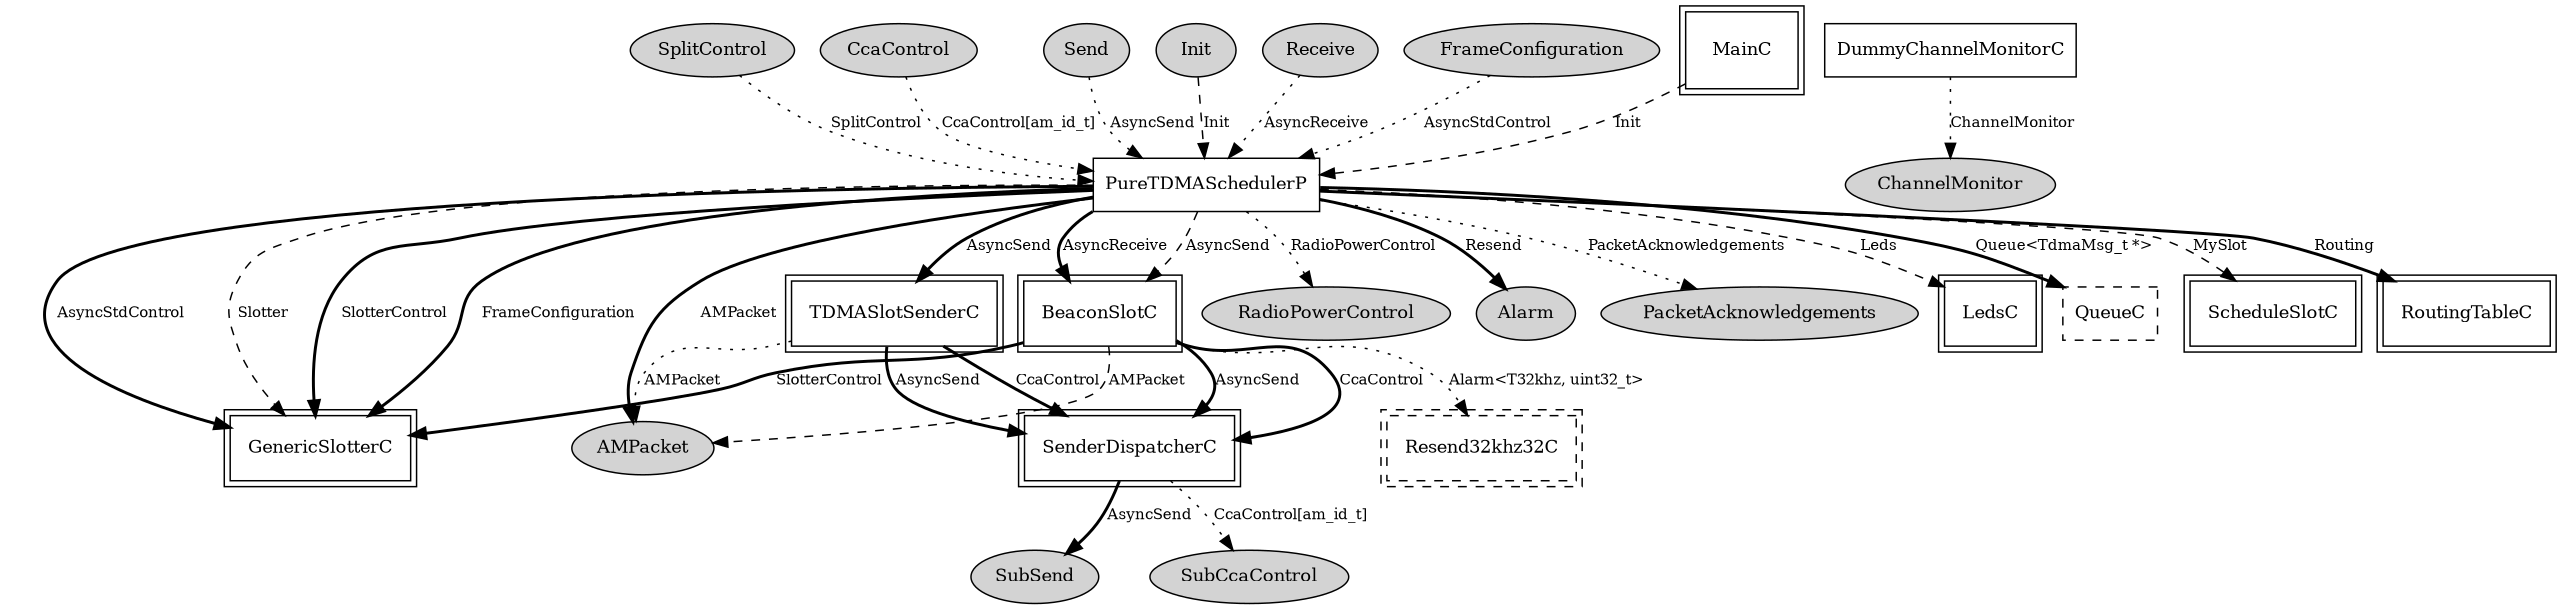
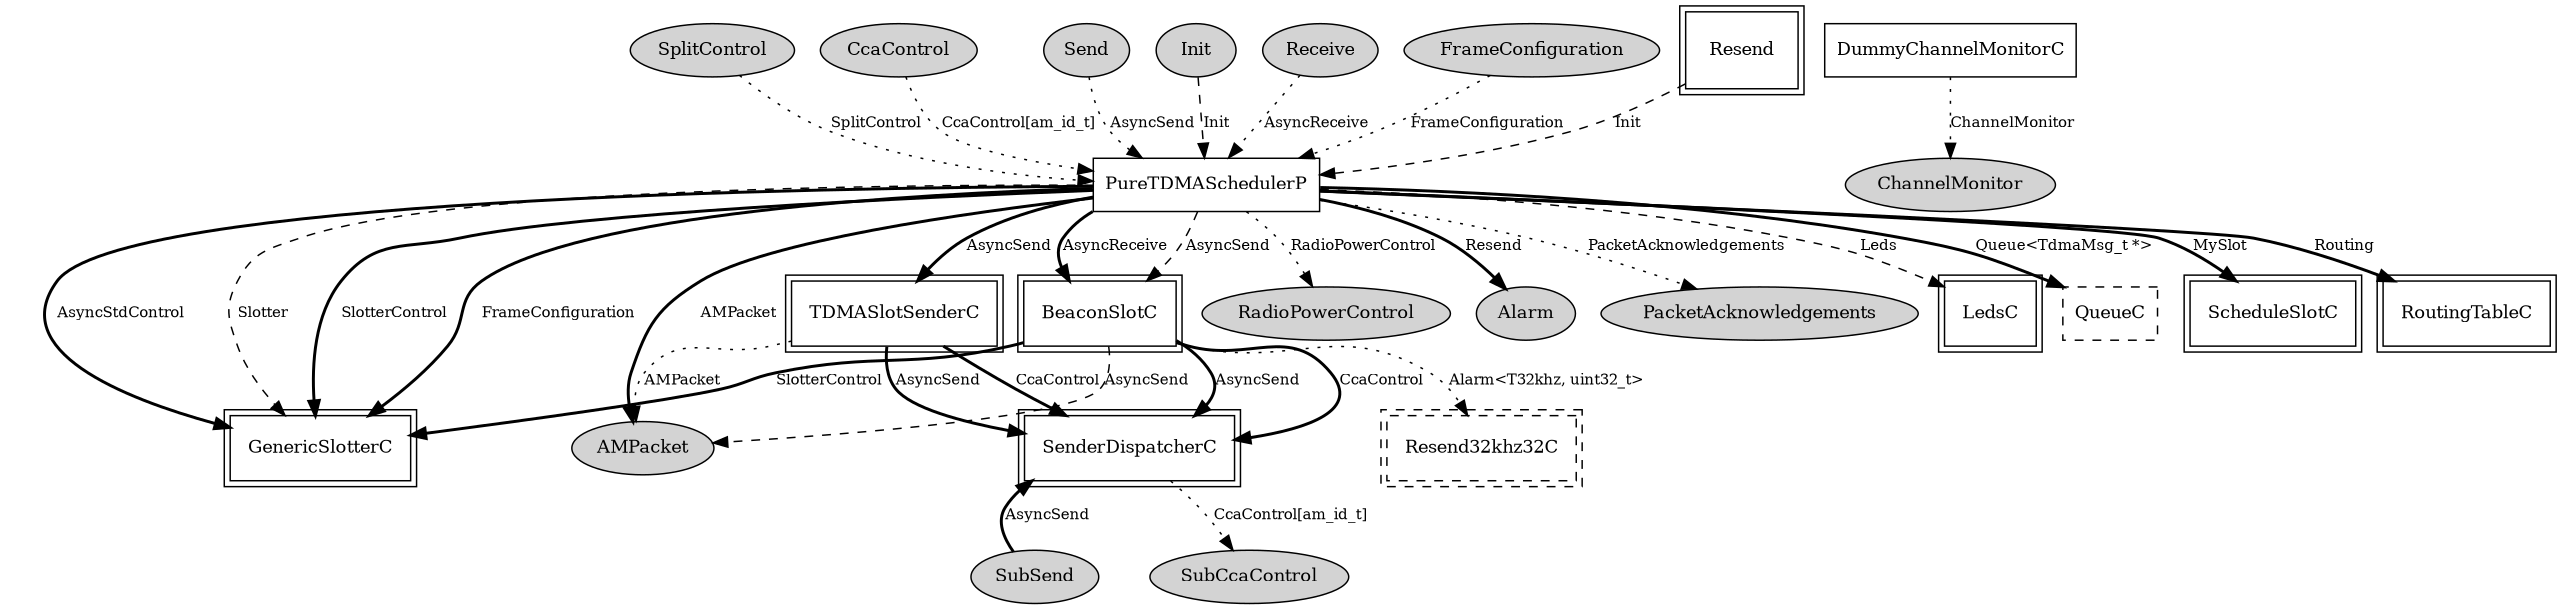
(1742, 50) -> (1742, 50)
(1487, 124) -> (1487, 124)
(1777, 212) -> (1777, 212)
(1147, 381) -> (1147, 381)
(1103, 515) -> (1001, 519)
